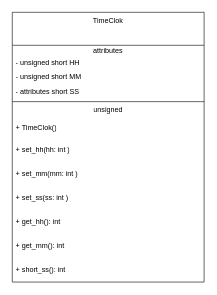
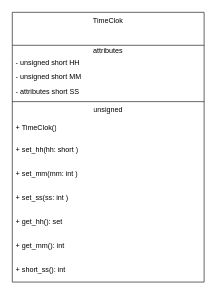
(48, 150) -> (53, 150)
(42, 222) -> (43, 222)
